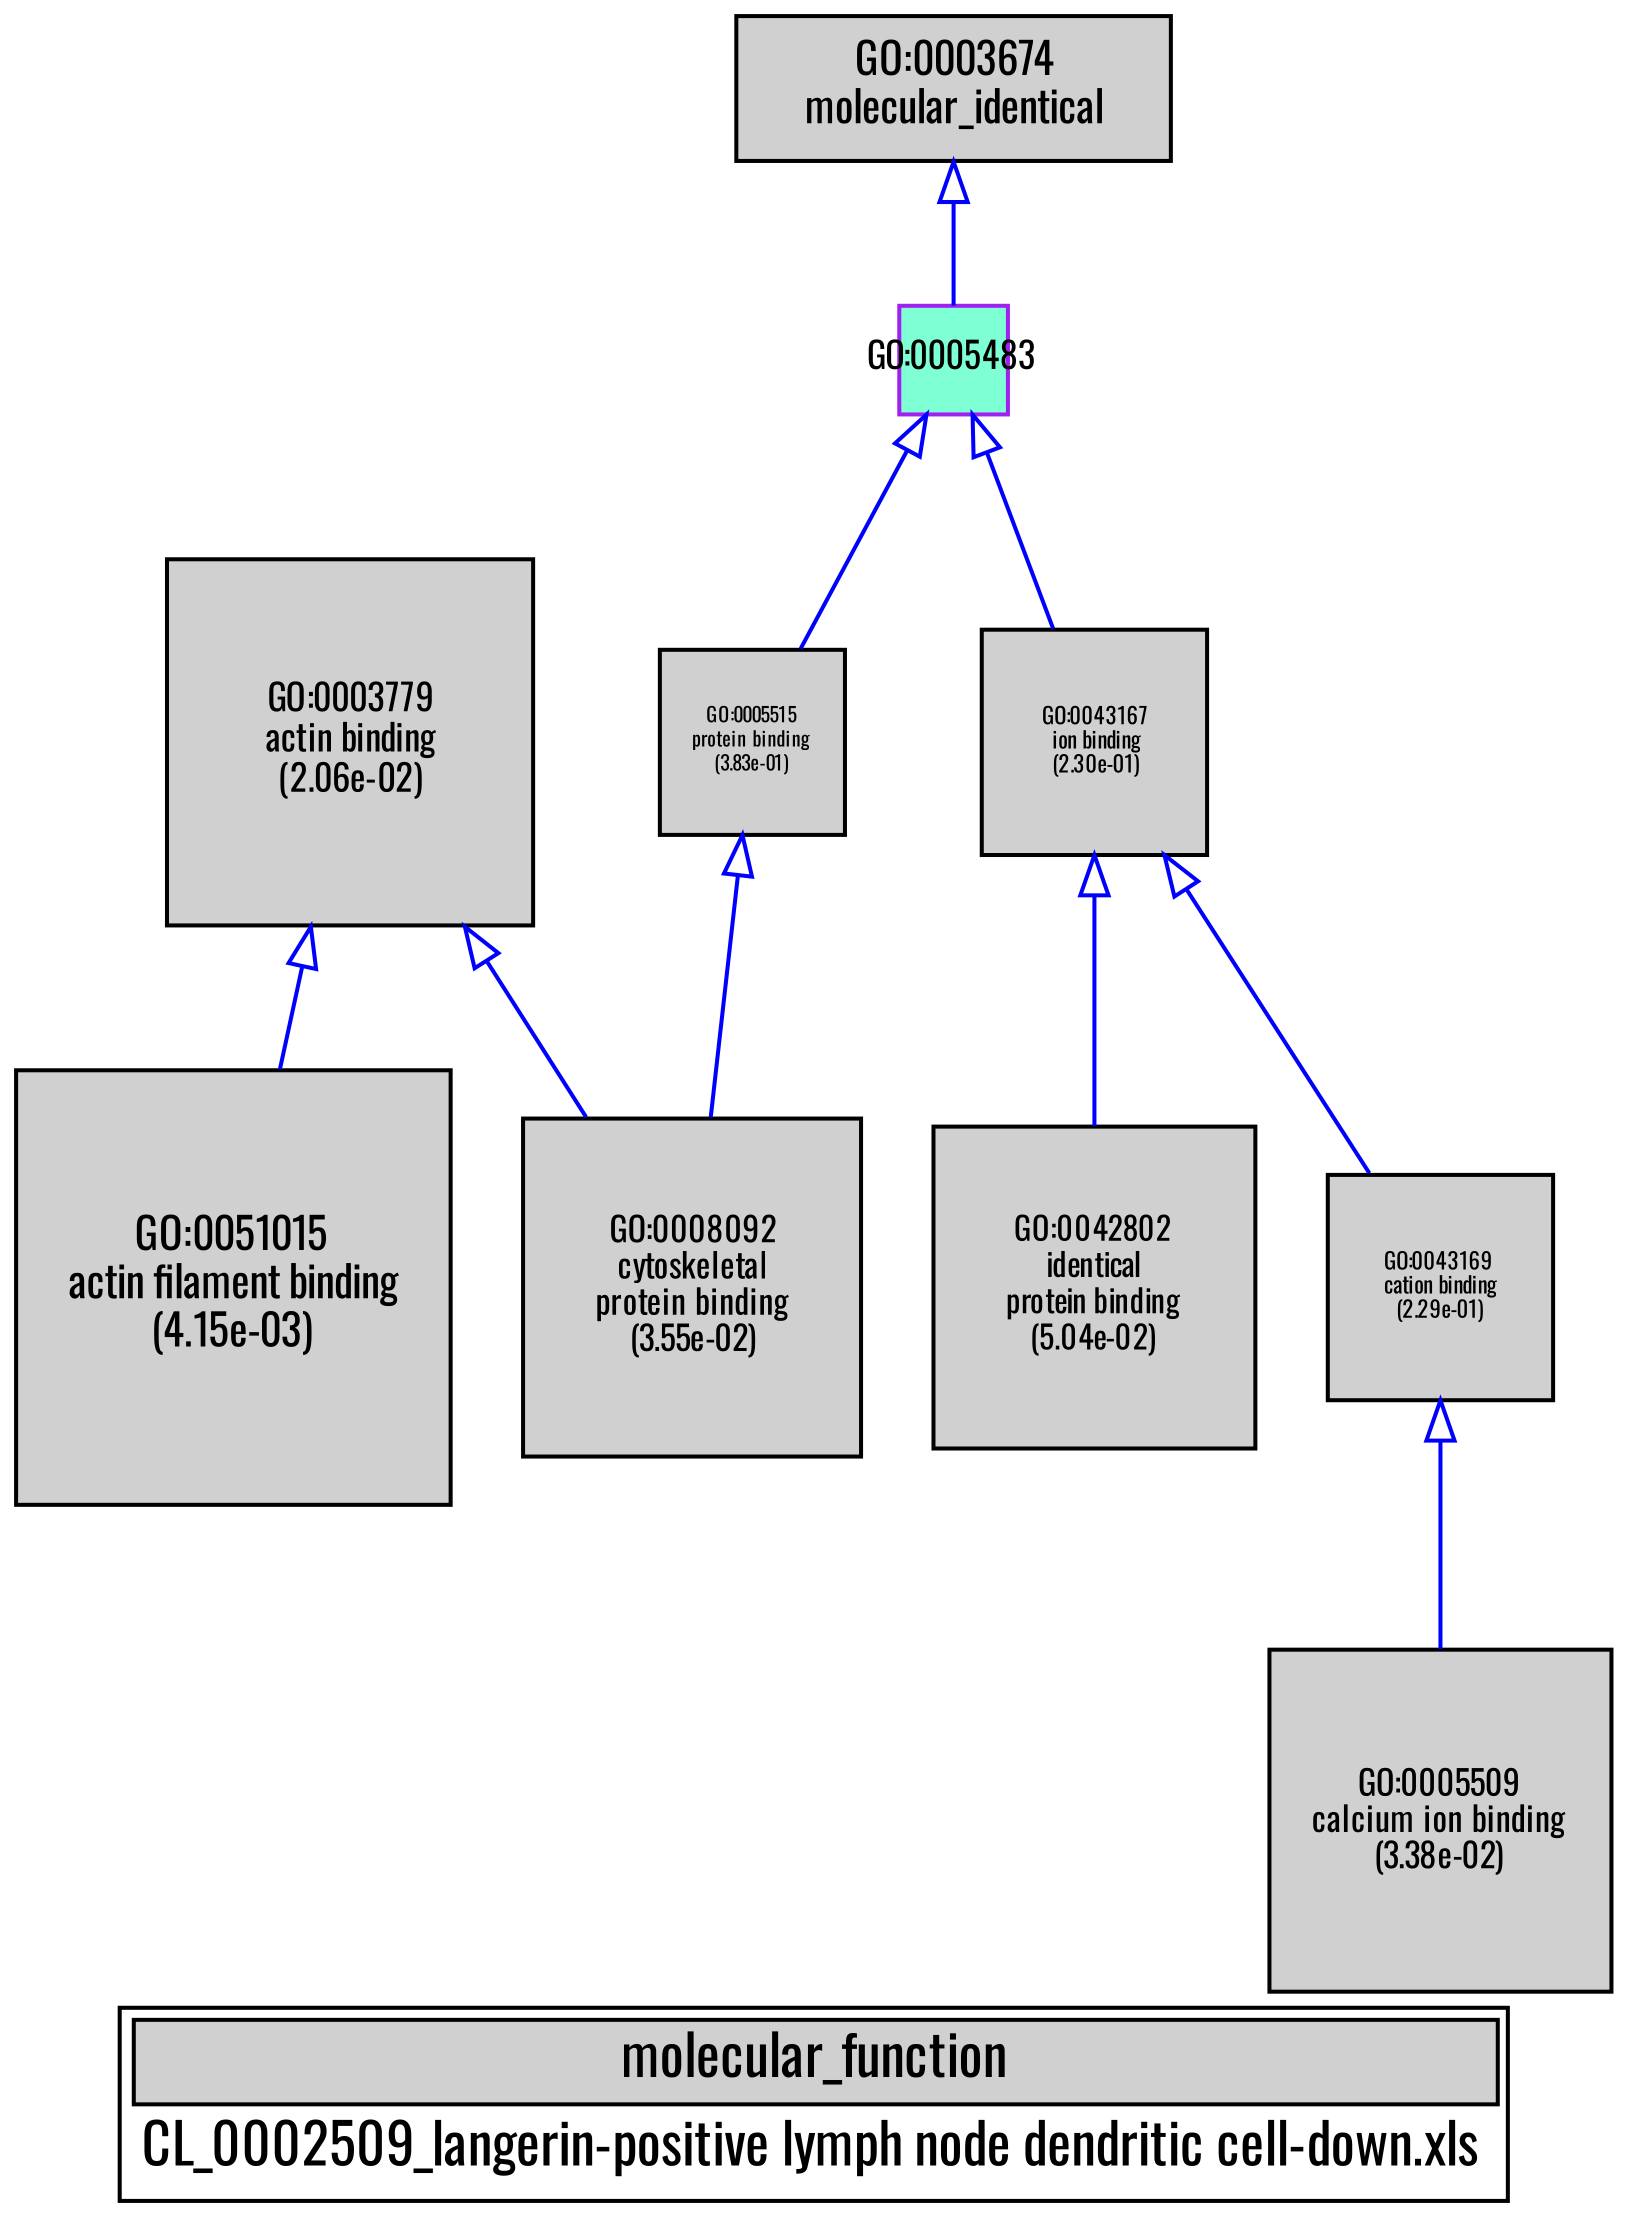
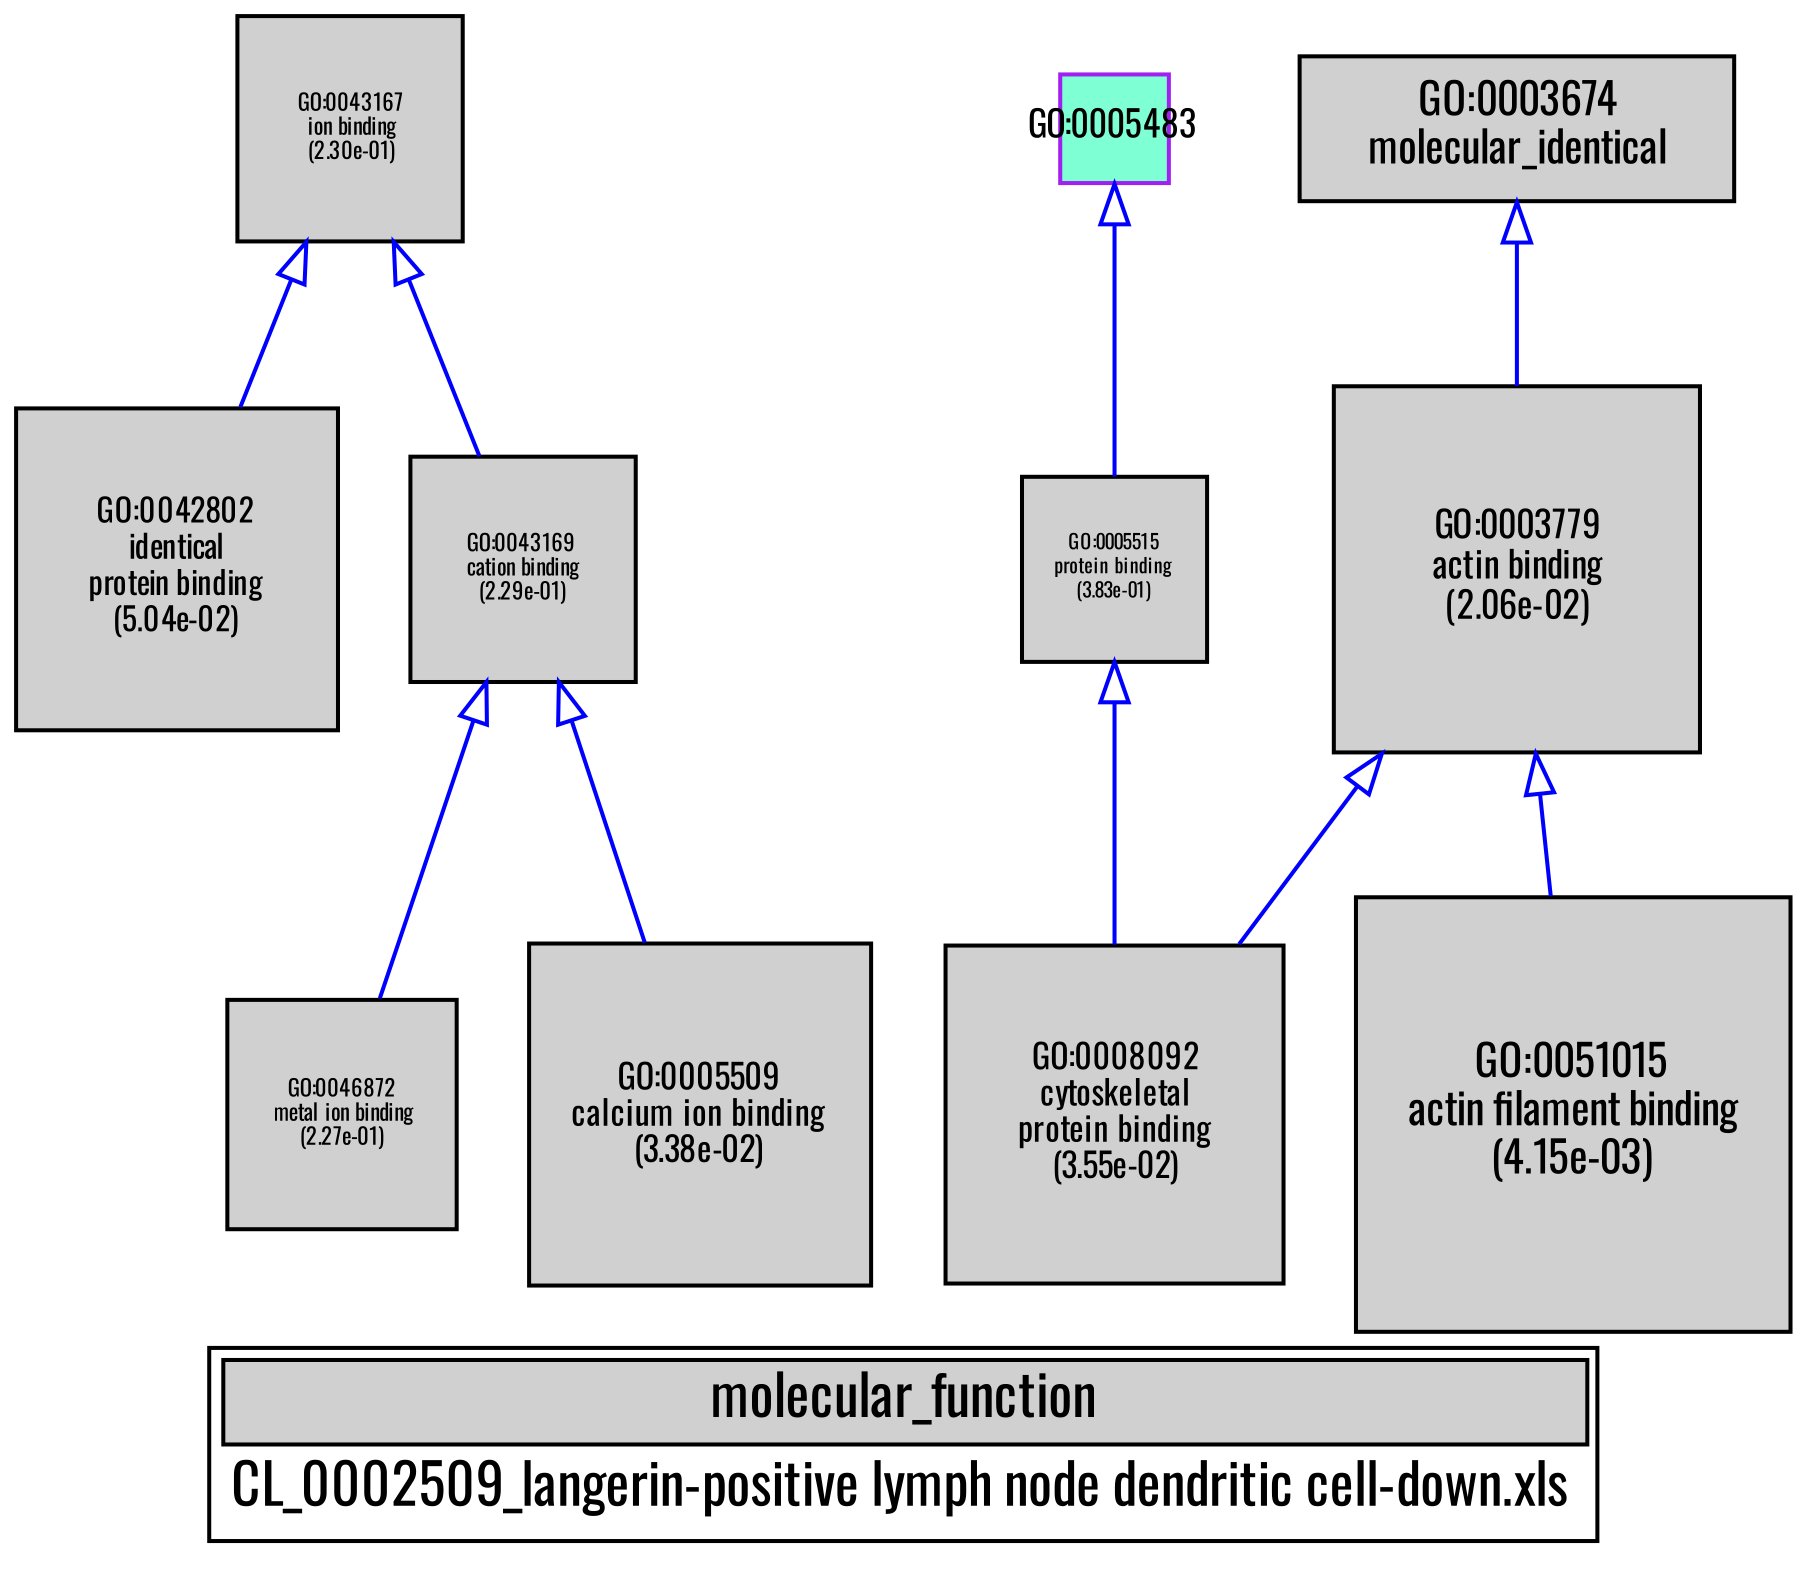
(954, 254) -> (1517, 314)
(1020, 541) -> none
none -> (342, 1115)
